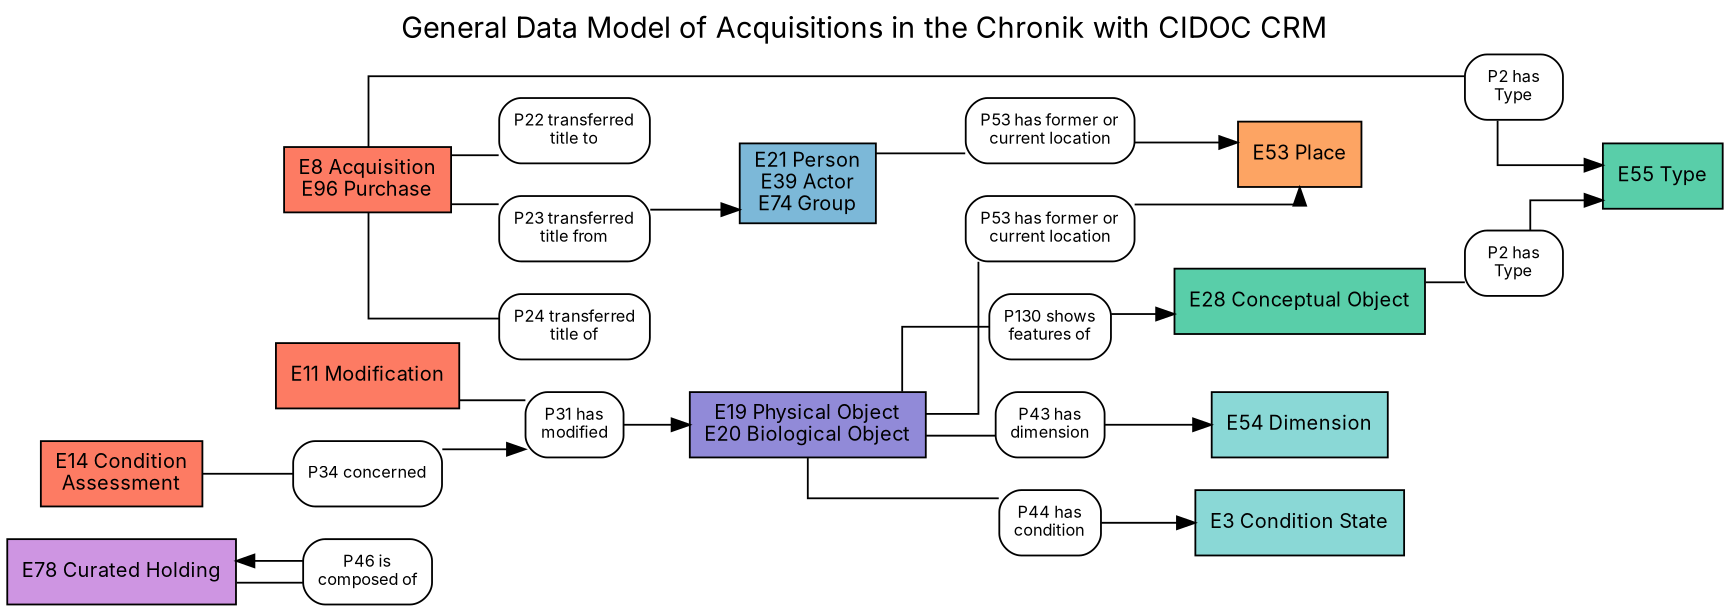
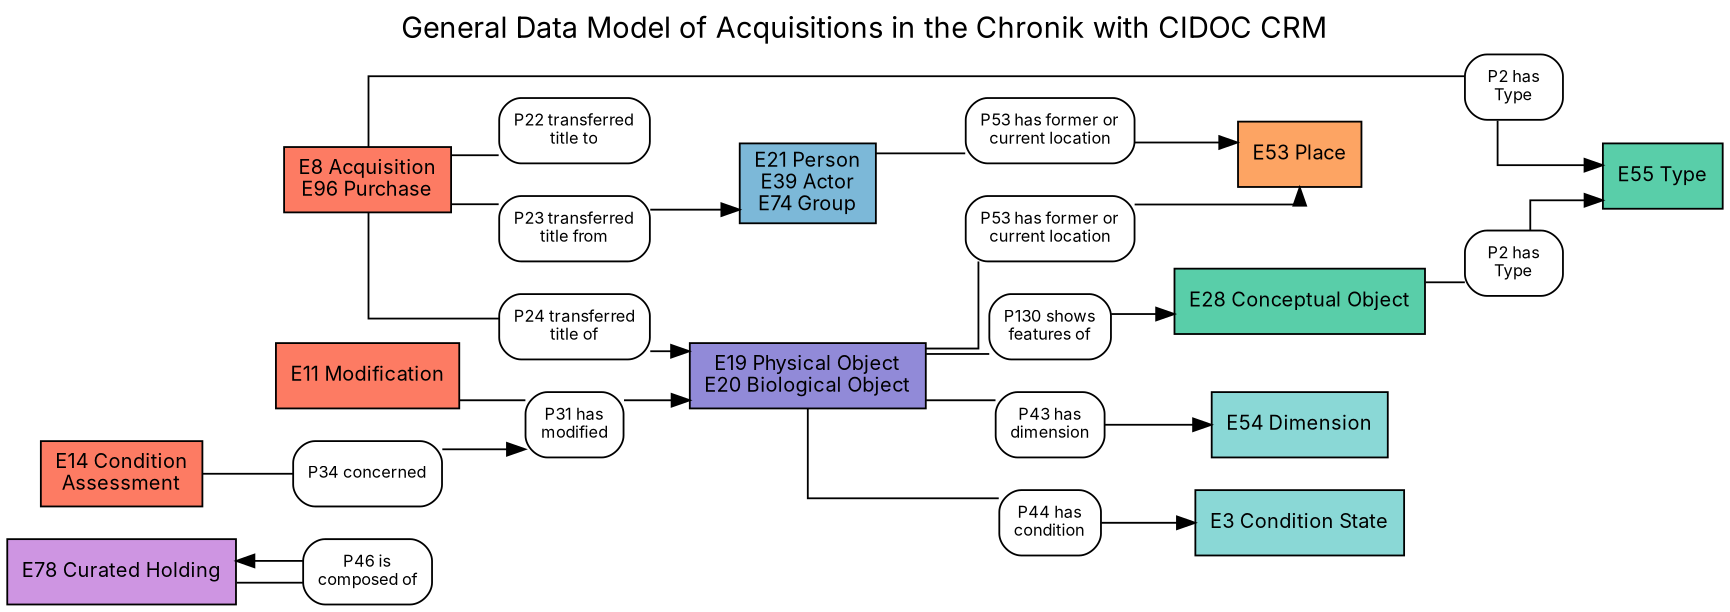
none -> (661, 351)
